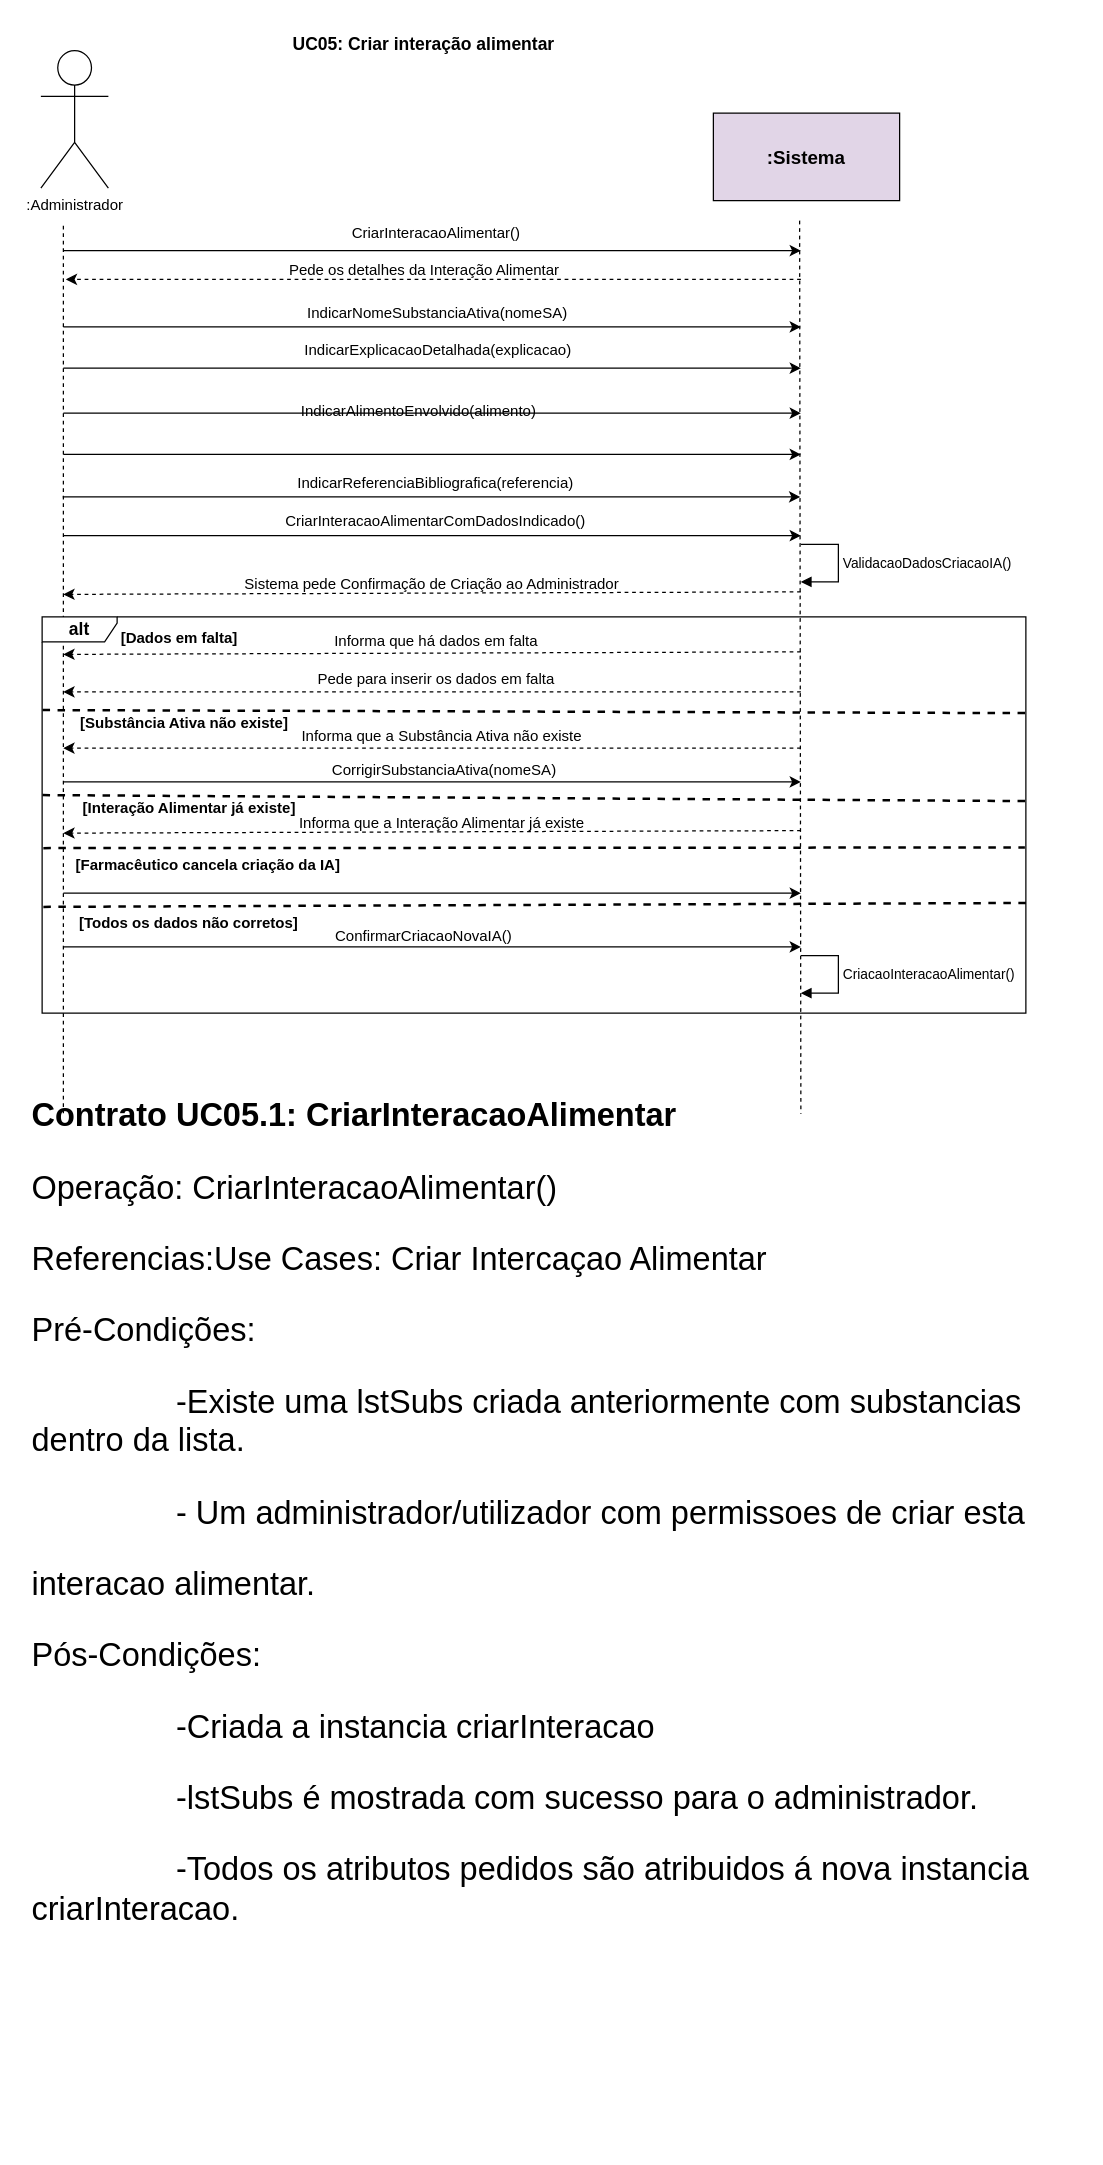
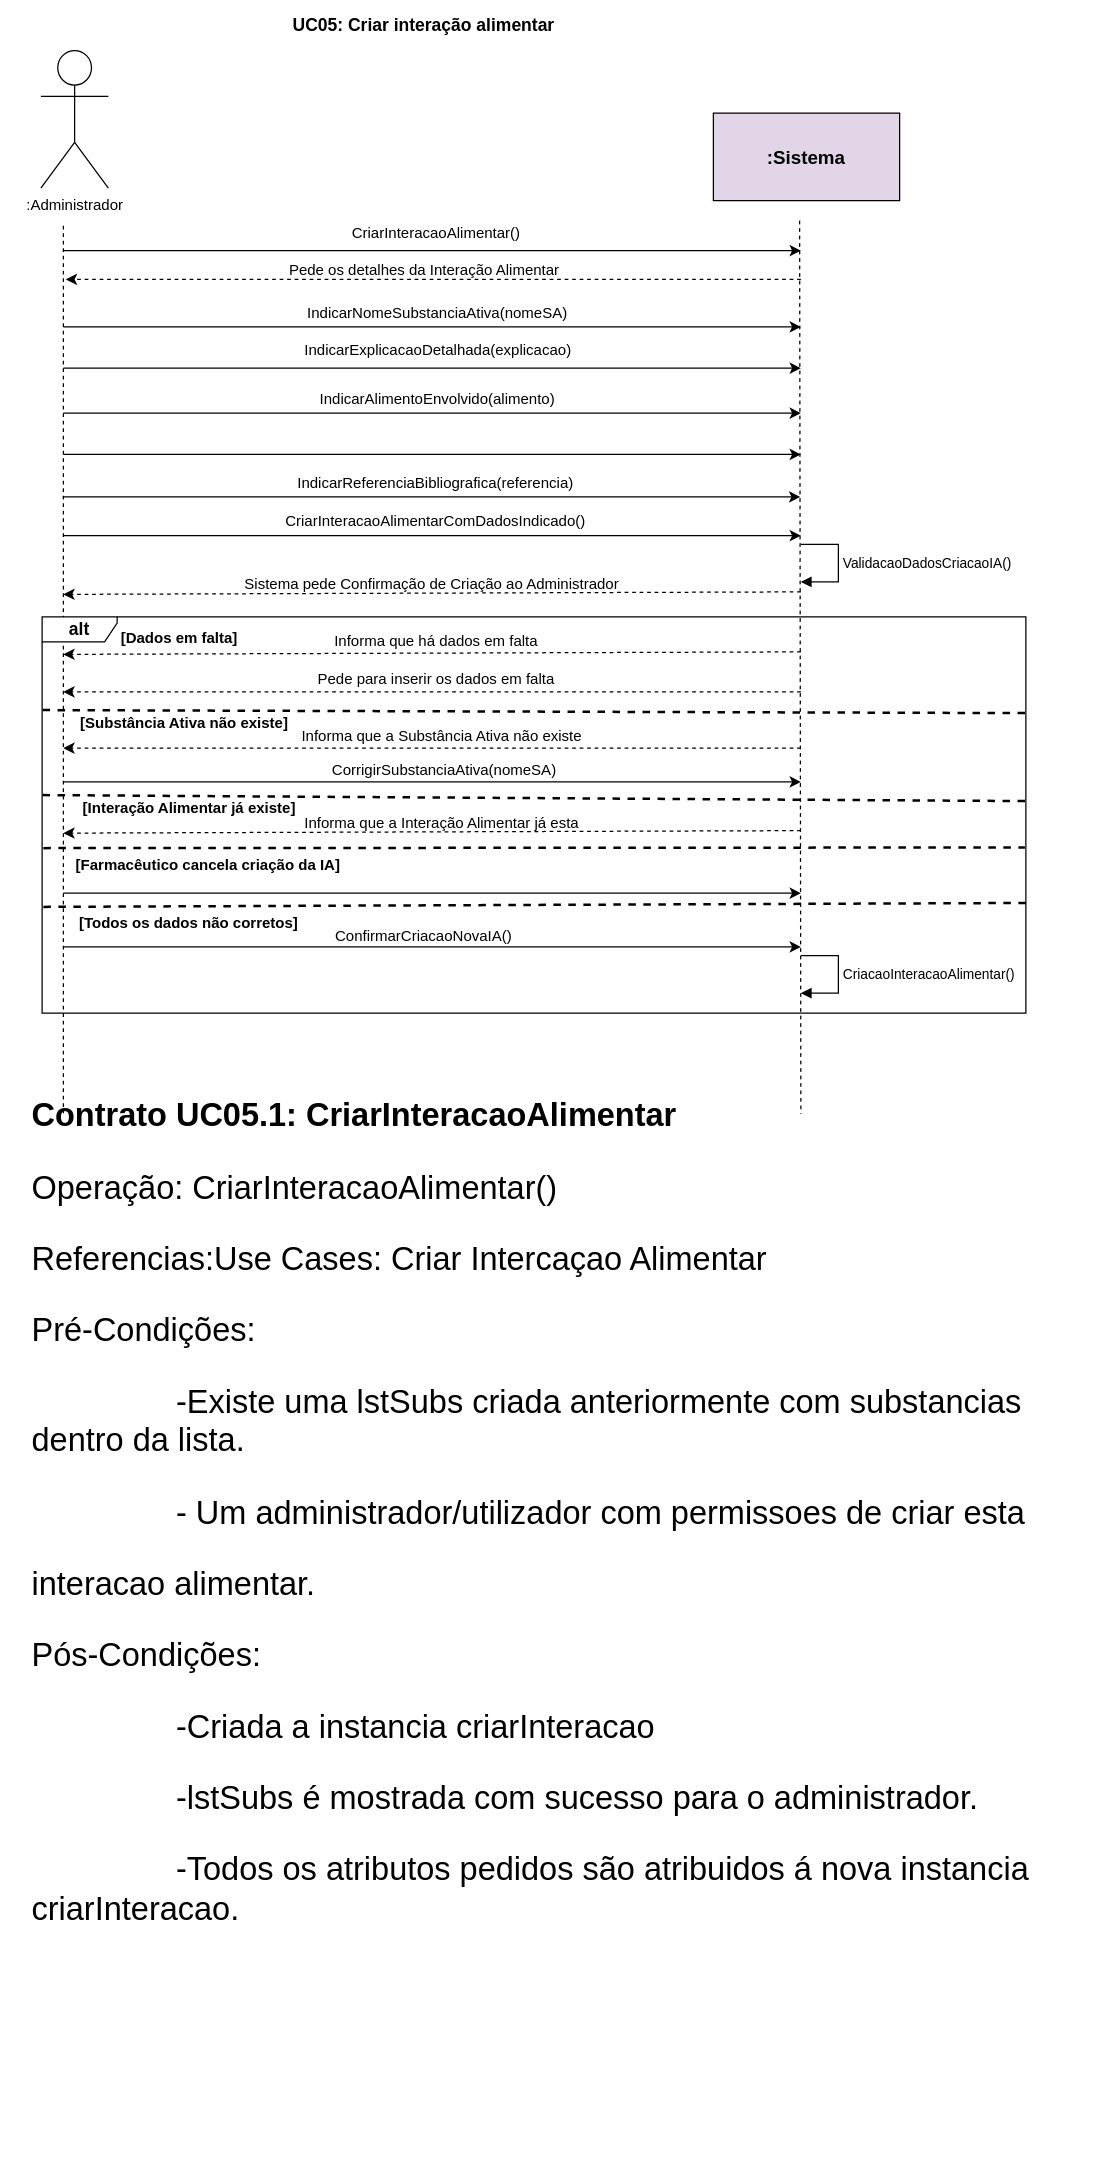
(424, 44) -> (424, 26)
(419, 412) -> (438, 399)
(442, 823) -> (442, 823)
